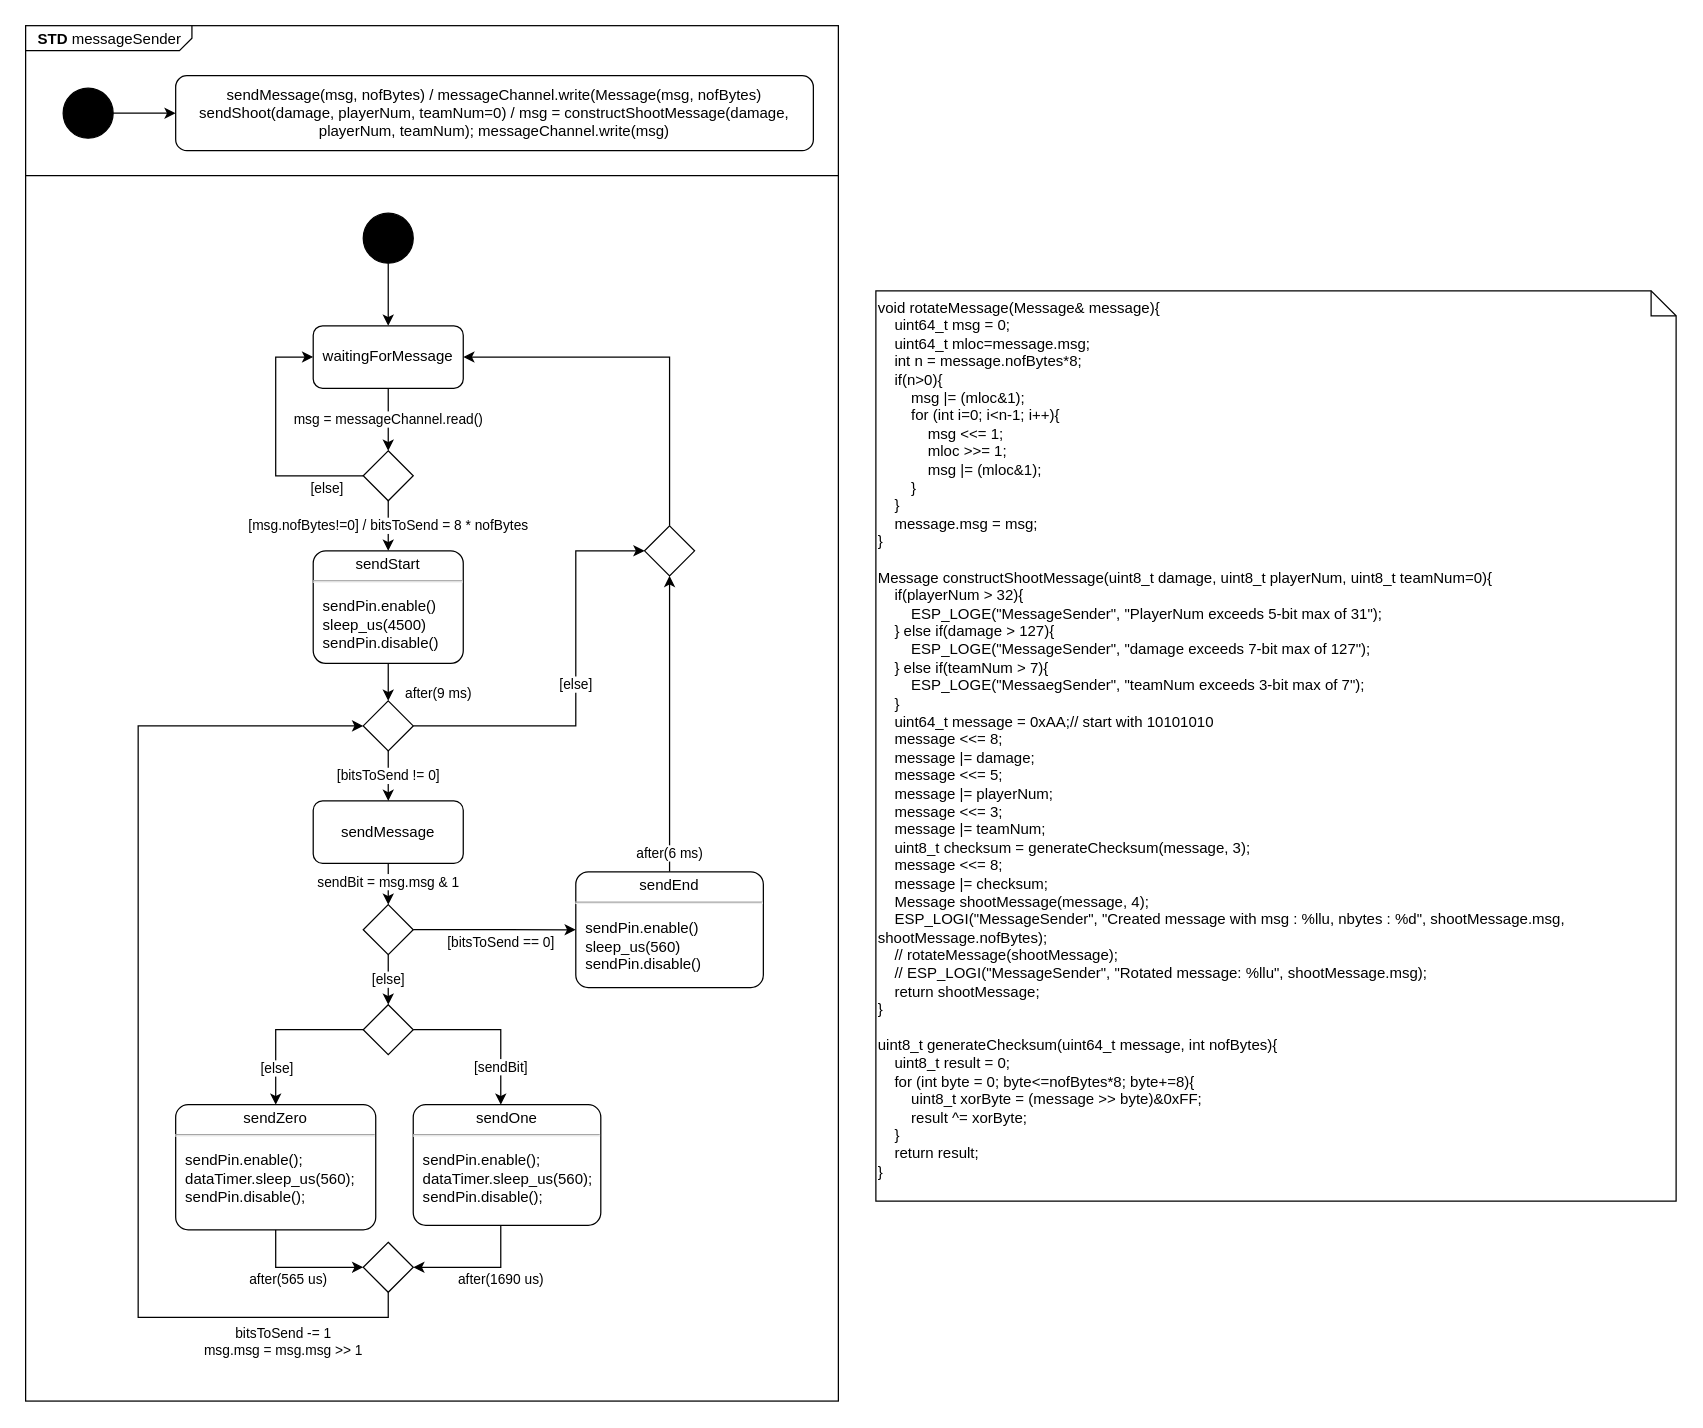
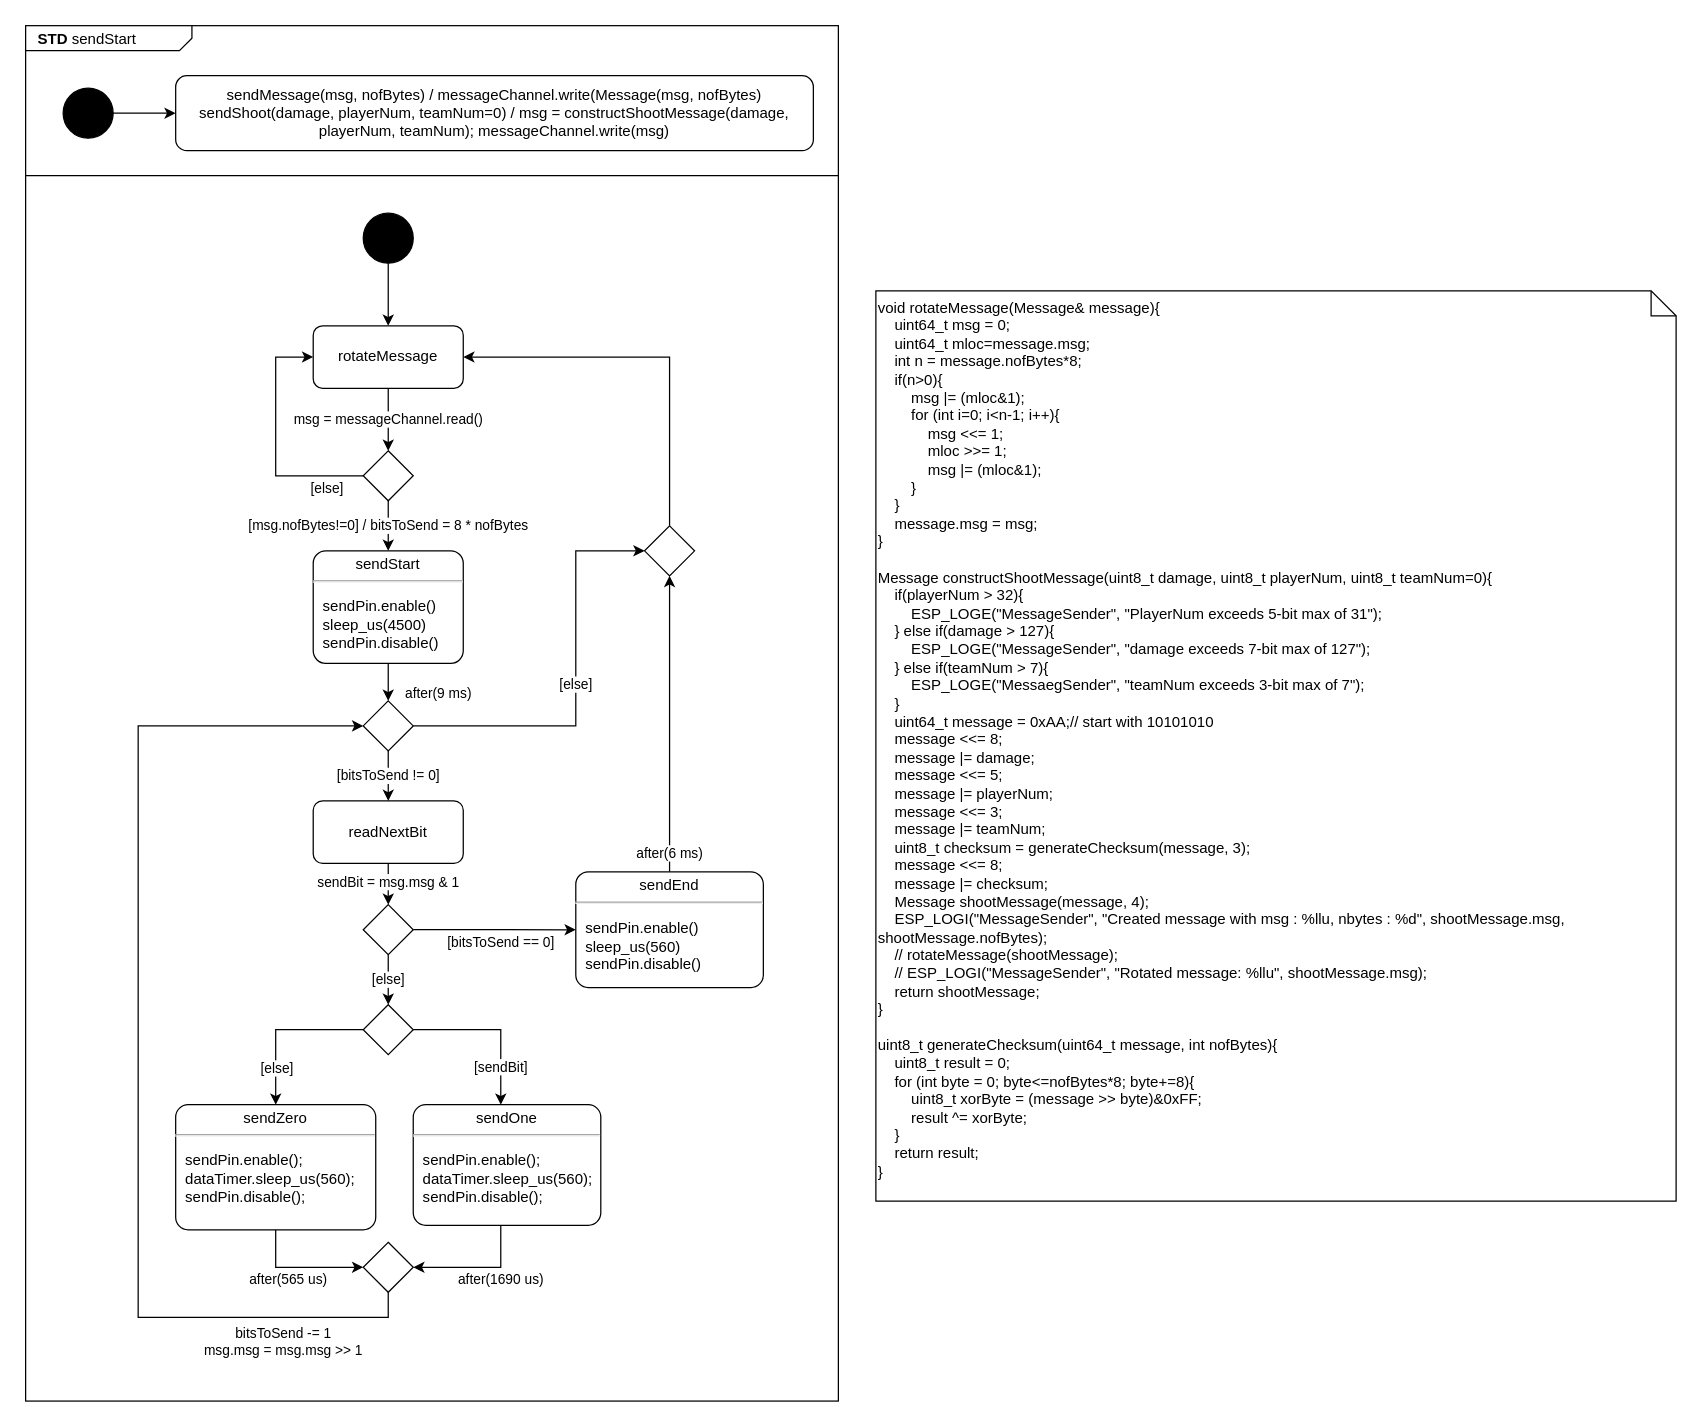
(432, 26) -> (432, 26)
(388, 357) -> (388, 357)
(388, 832) -> (388, 832)
